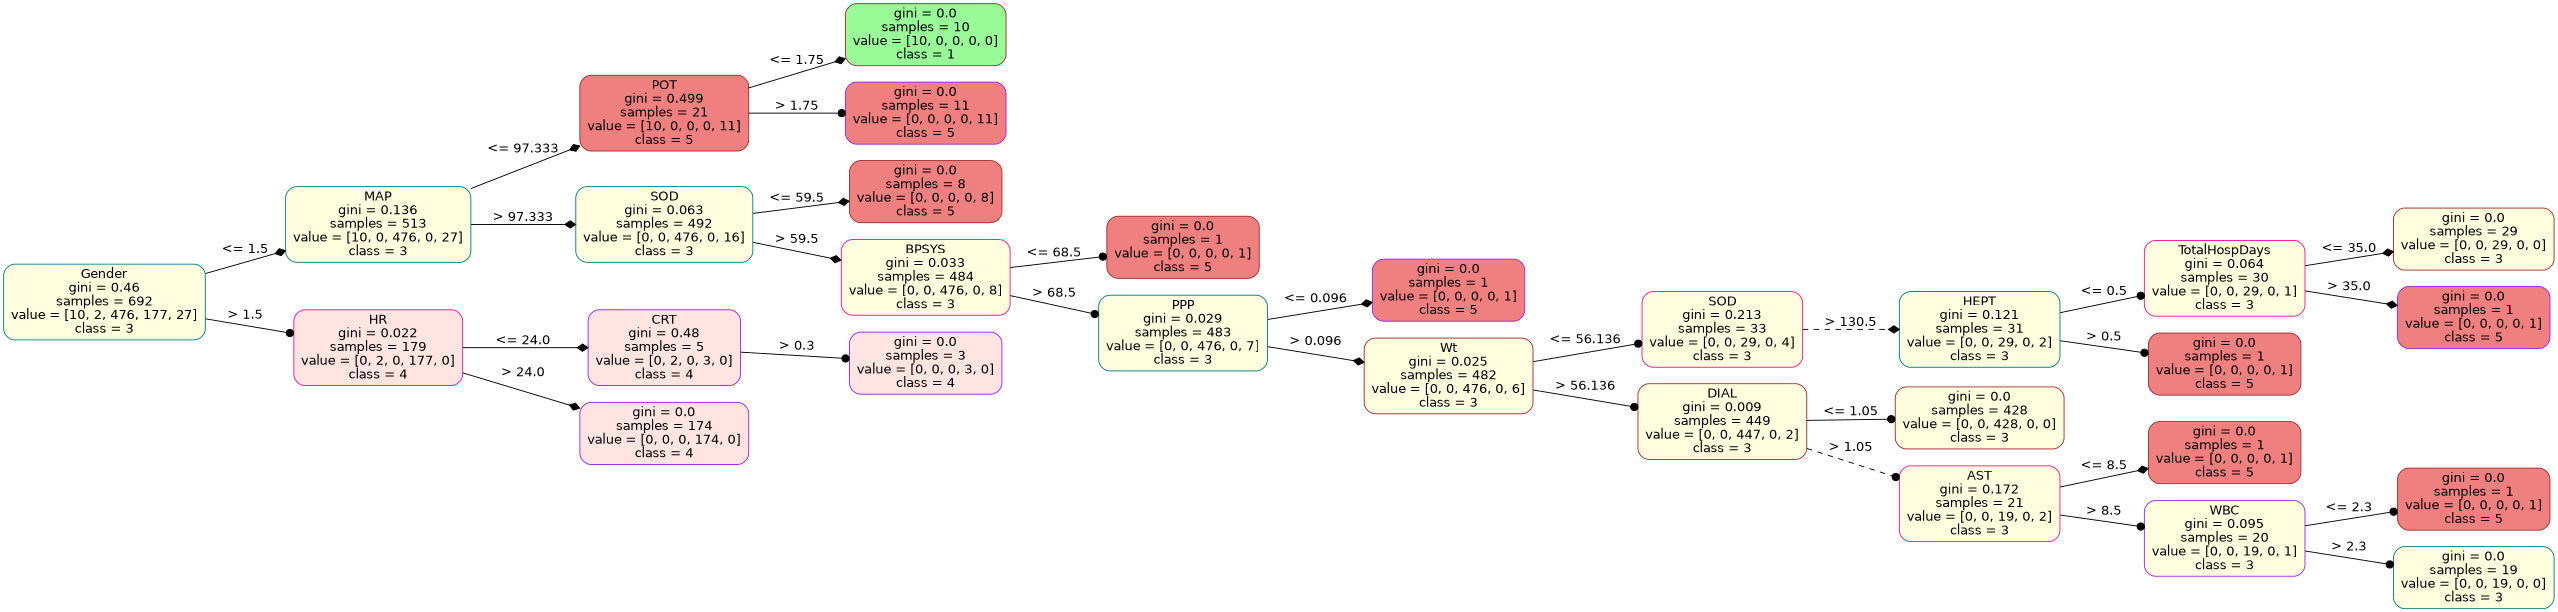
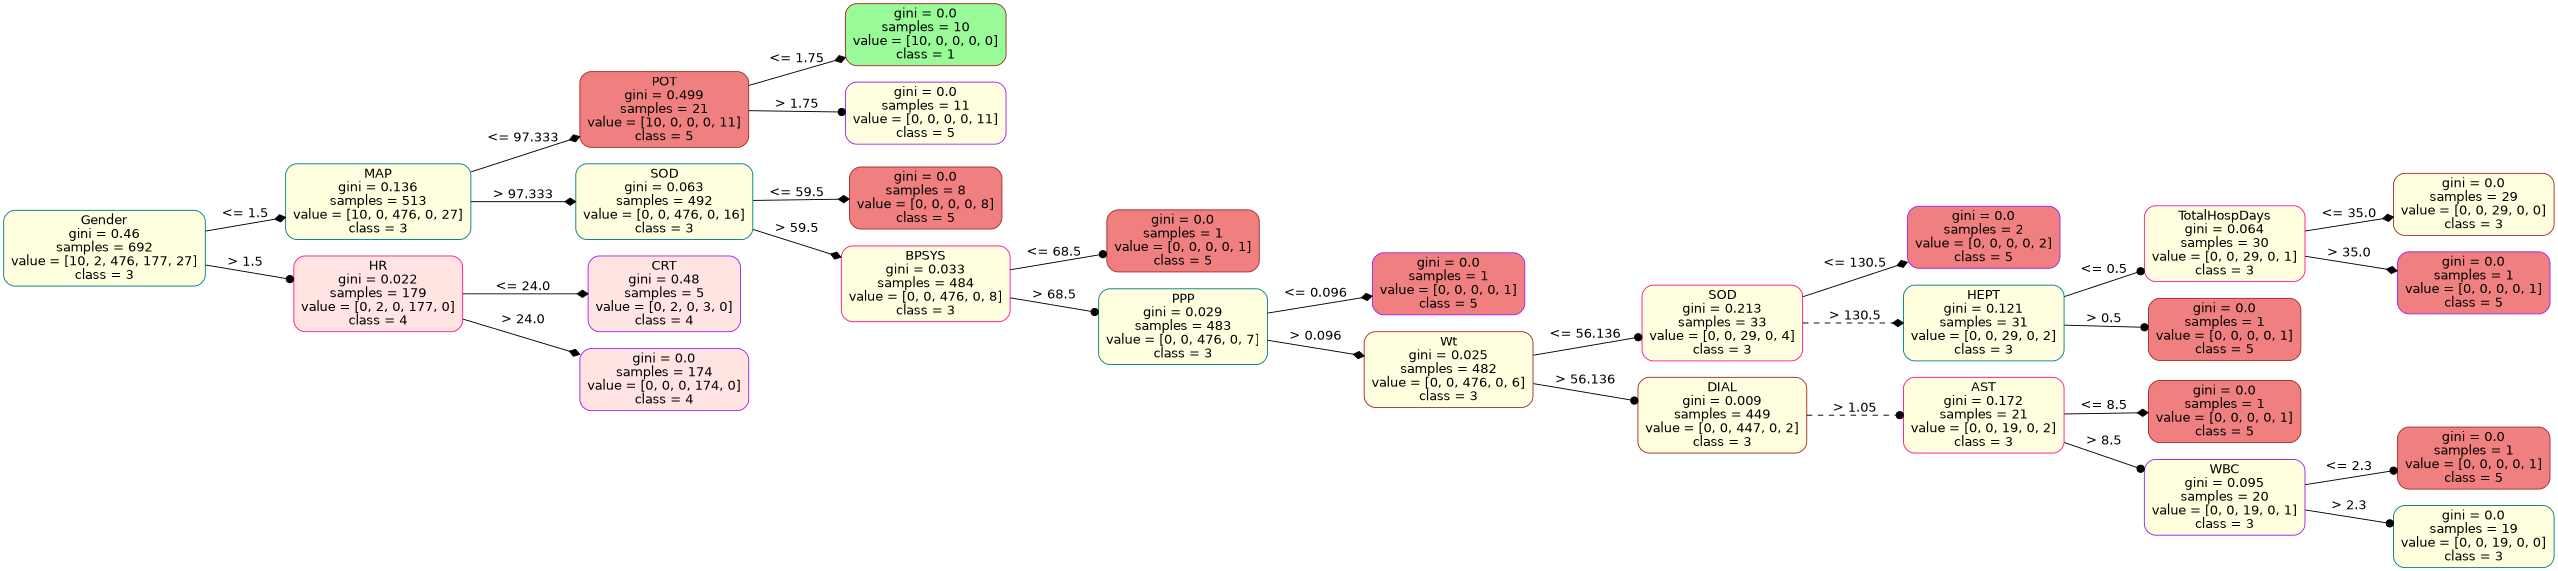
(926, 113) -> (926, 113)
none -> (1984, 237)
(926, 363) -> none
(1980, 418) -> none
